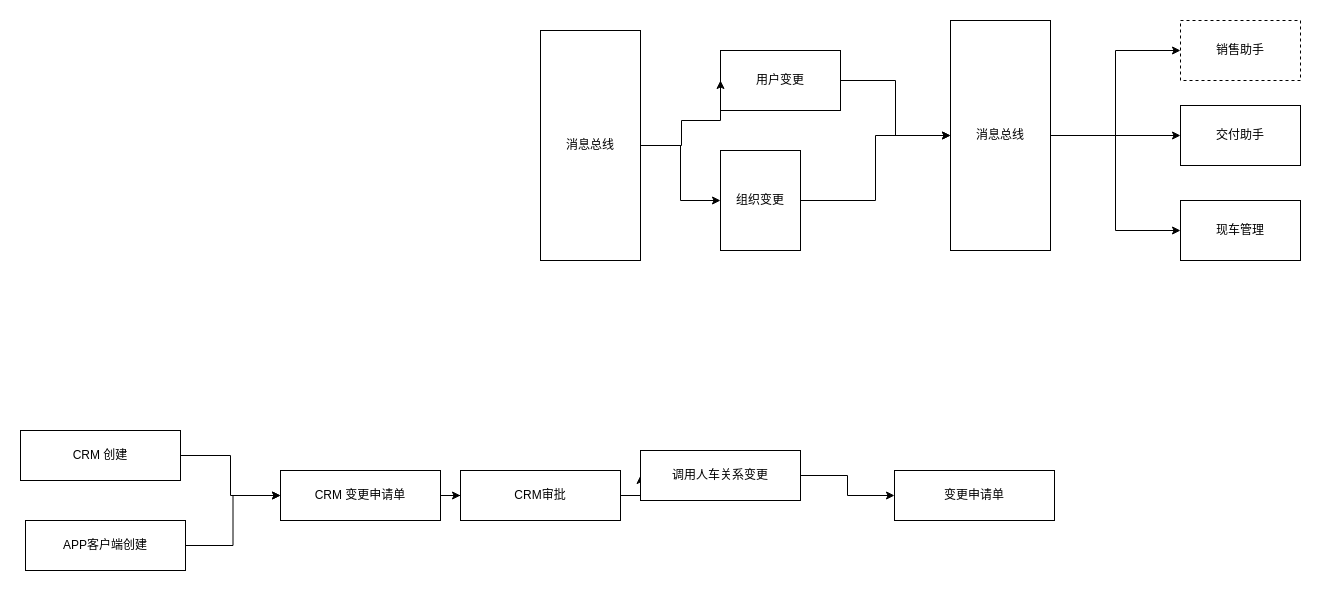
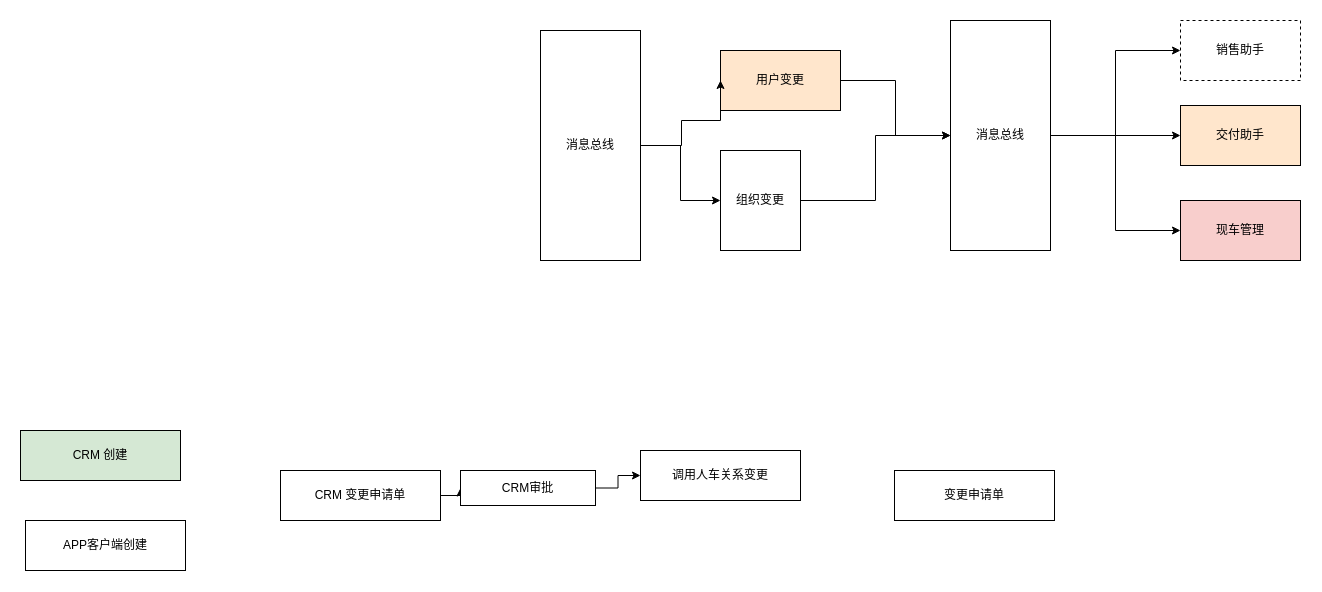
(781, 81) -> (781, 81)
(1241, 136) -> (1241, 136)
(1241, 231) -> (1241, 231)
(101, 456) -> (101, 456)
(226, 456) -> none
(848, 482) -> none
(541, 496) -> (528, 488)
(233, 546) -> none
